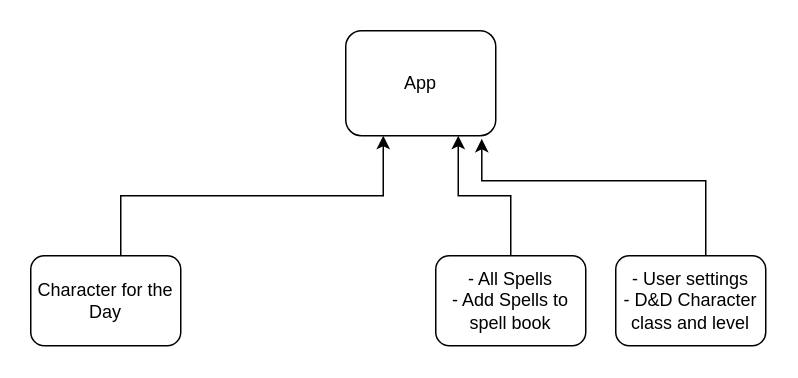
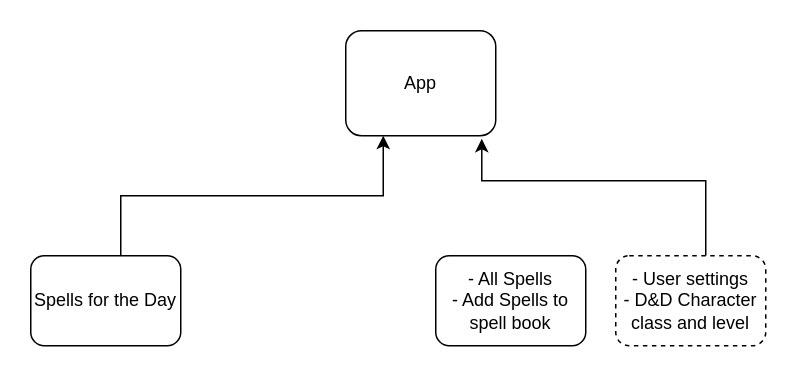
(490, 196) -> none
(106, 301) -> (106, 301)
(691, 301) -> (691, 301)
